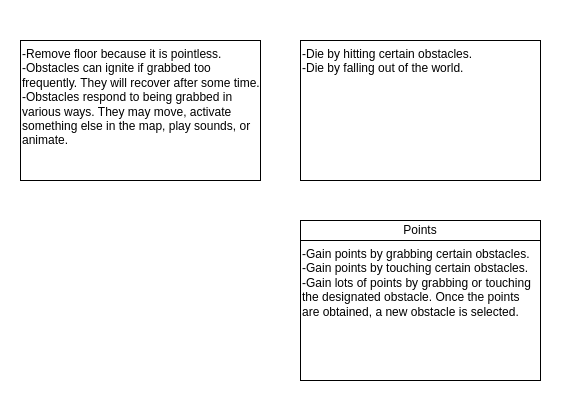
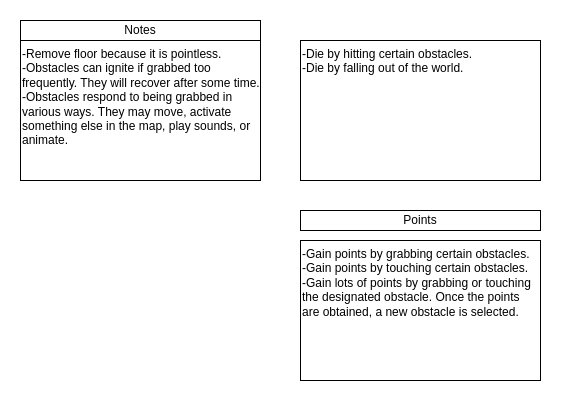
none -> (141, 31)
(421, 231) -> (421, 221)
